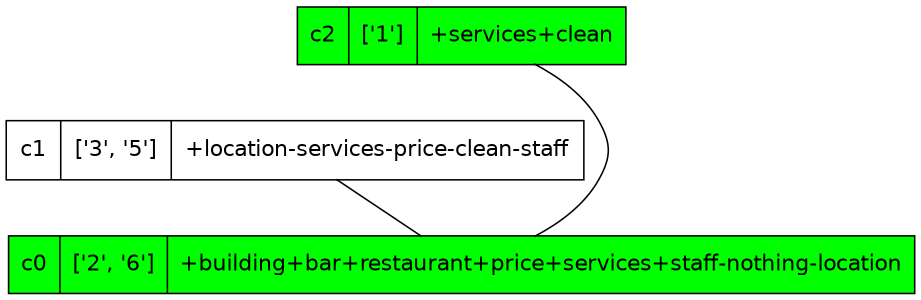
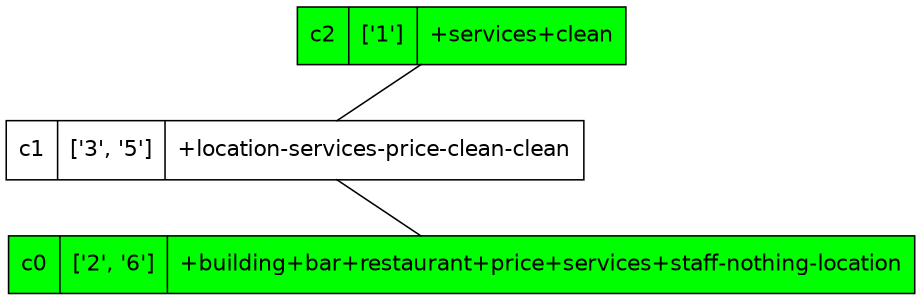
(378, 149) -> (374, 149)
(608, 150) -> (379, 93)
